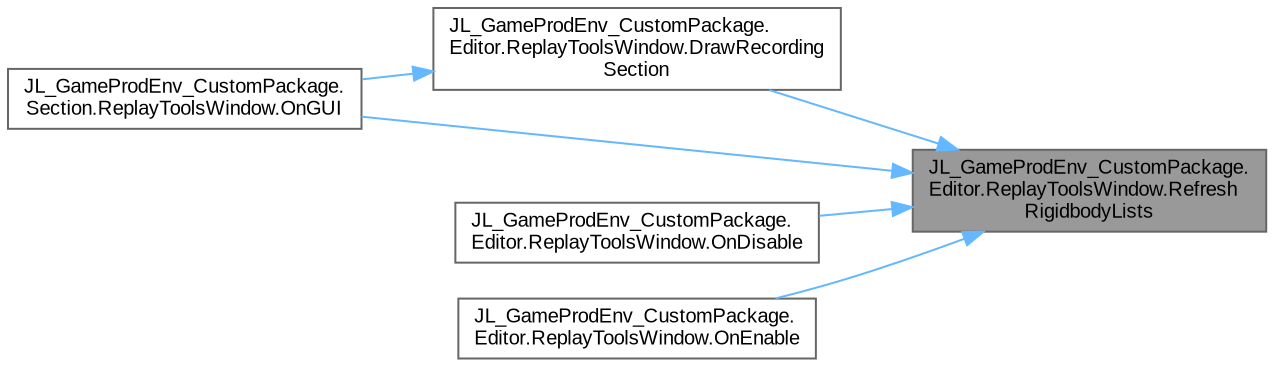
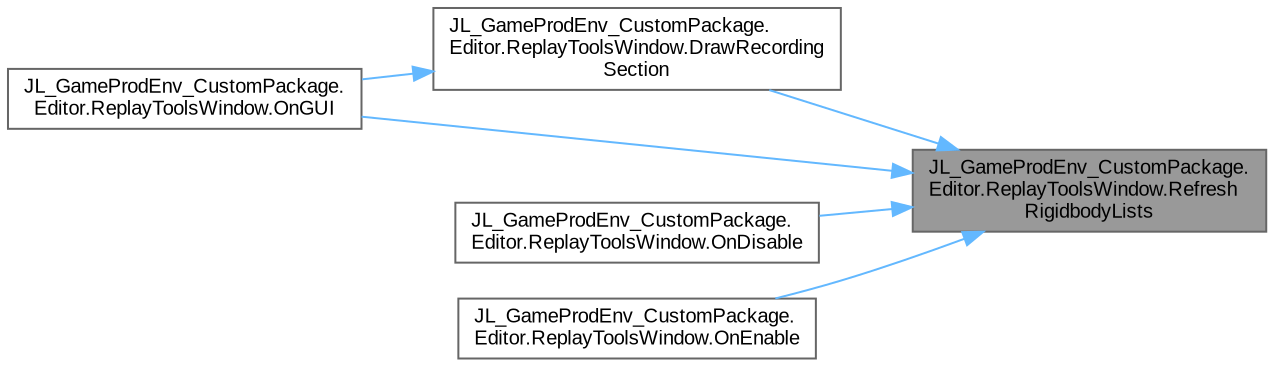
(185, 99) -> (185, 99)
